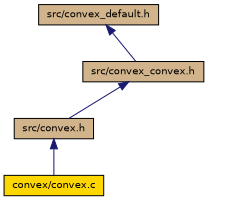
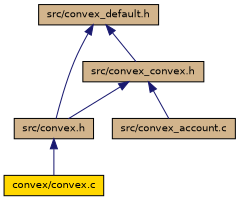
none -> (69, 75)
none -> (174, 129)
